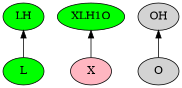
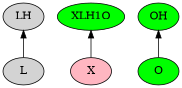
(24, 17) -> (24, 17)
(158, 17) -> (158, 17)
(24, 71) -> (24, 71)
(158, 71) -> (158, 71)
